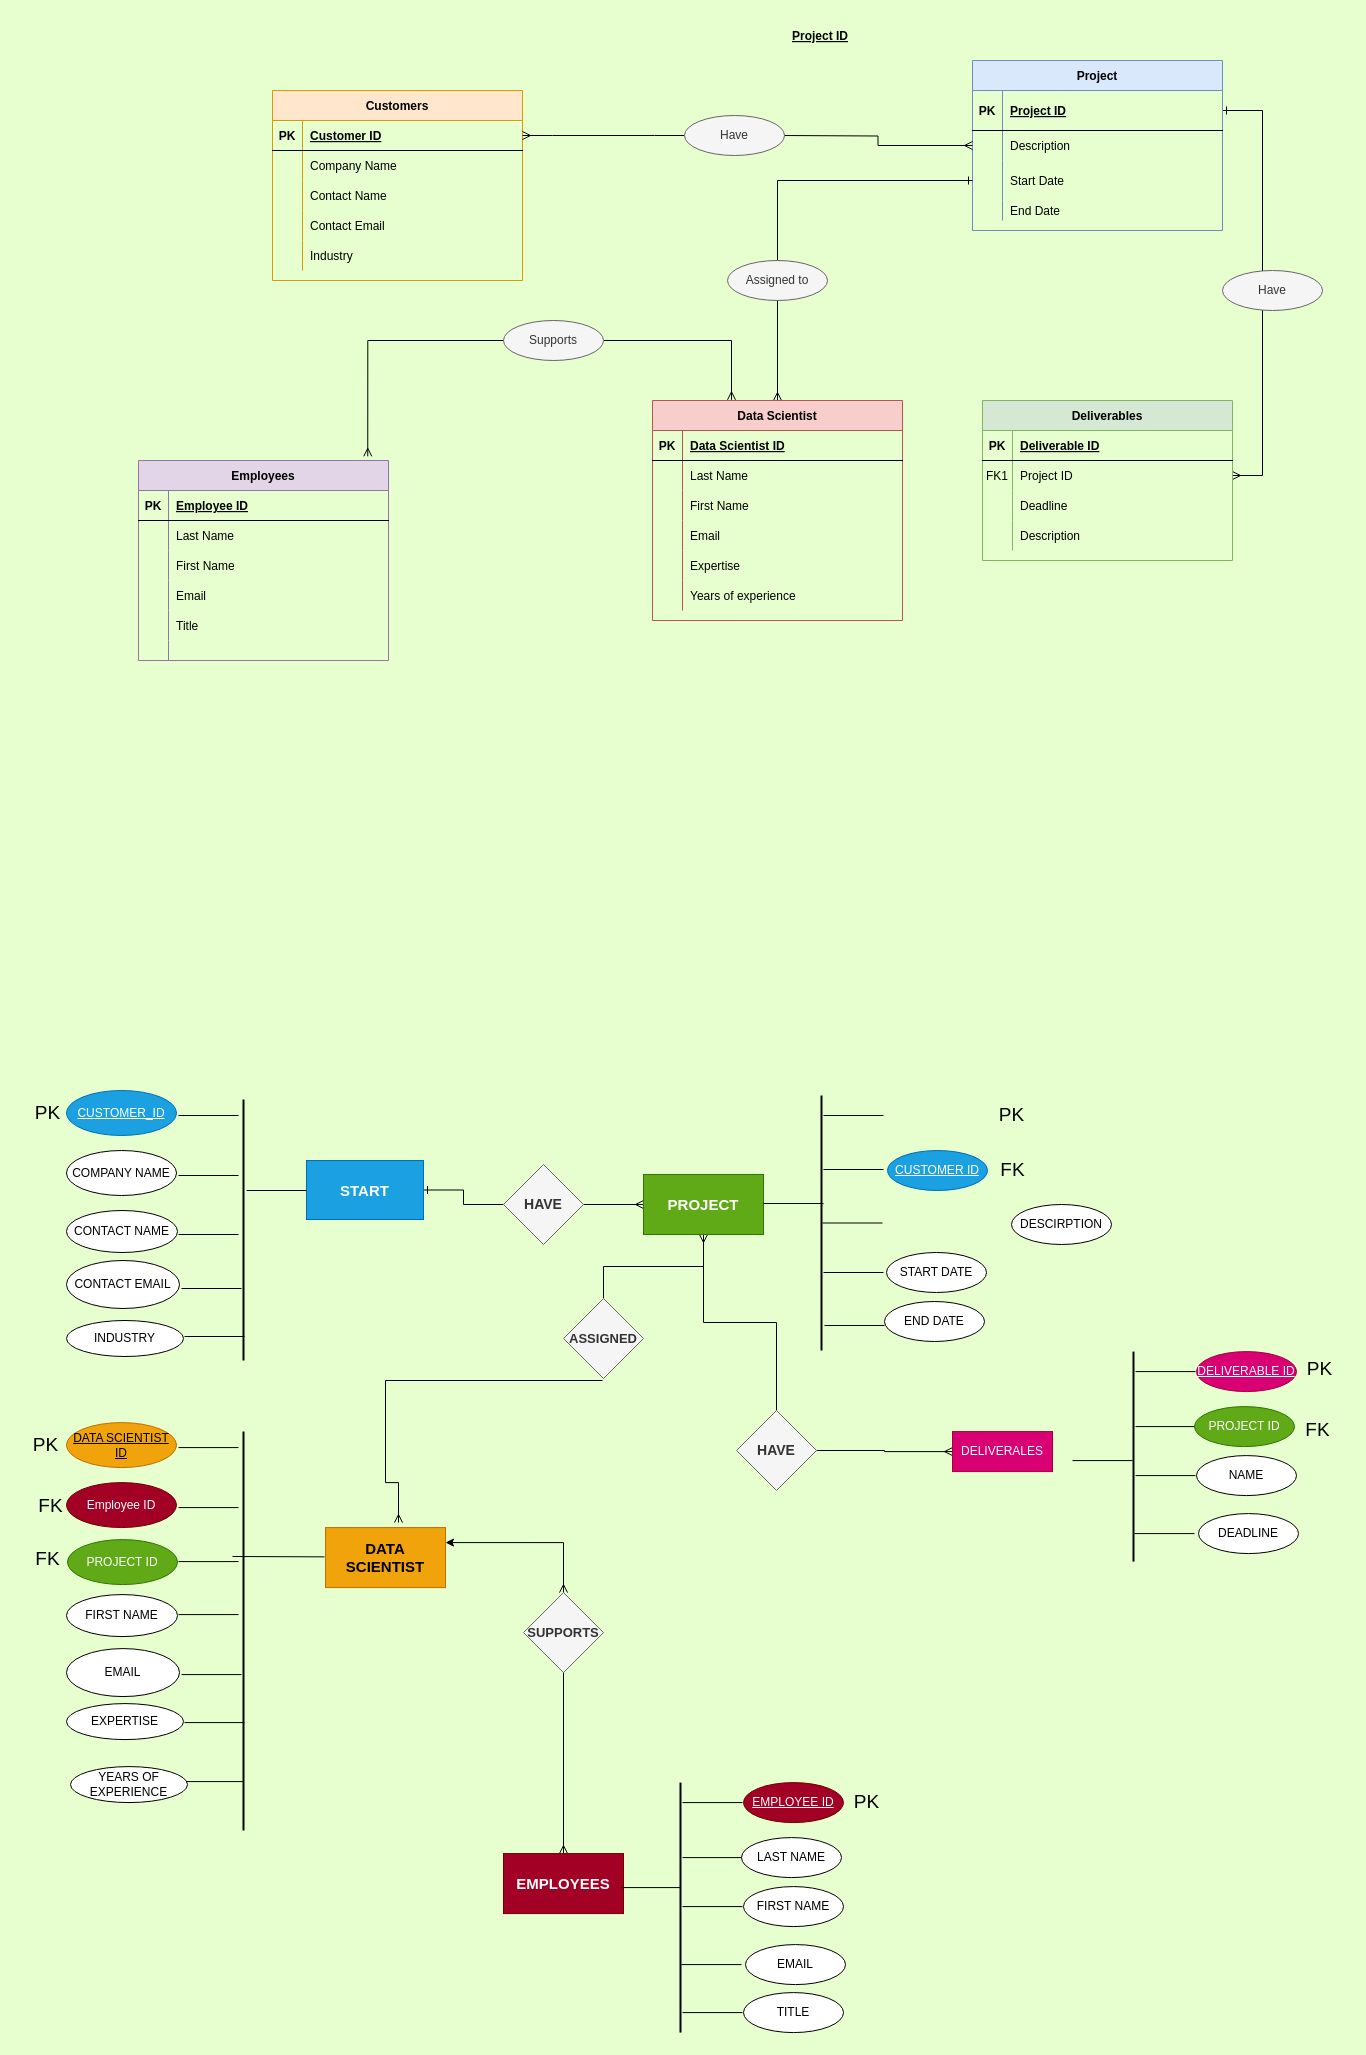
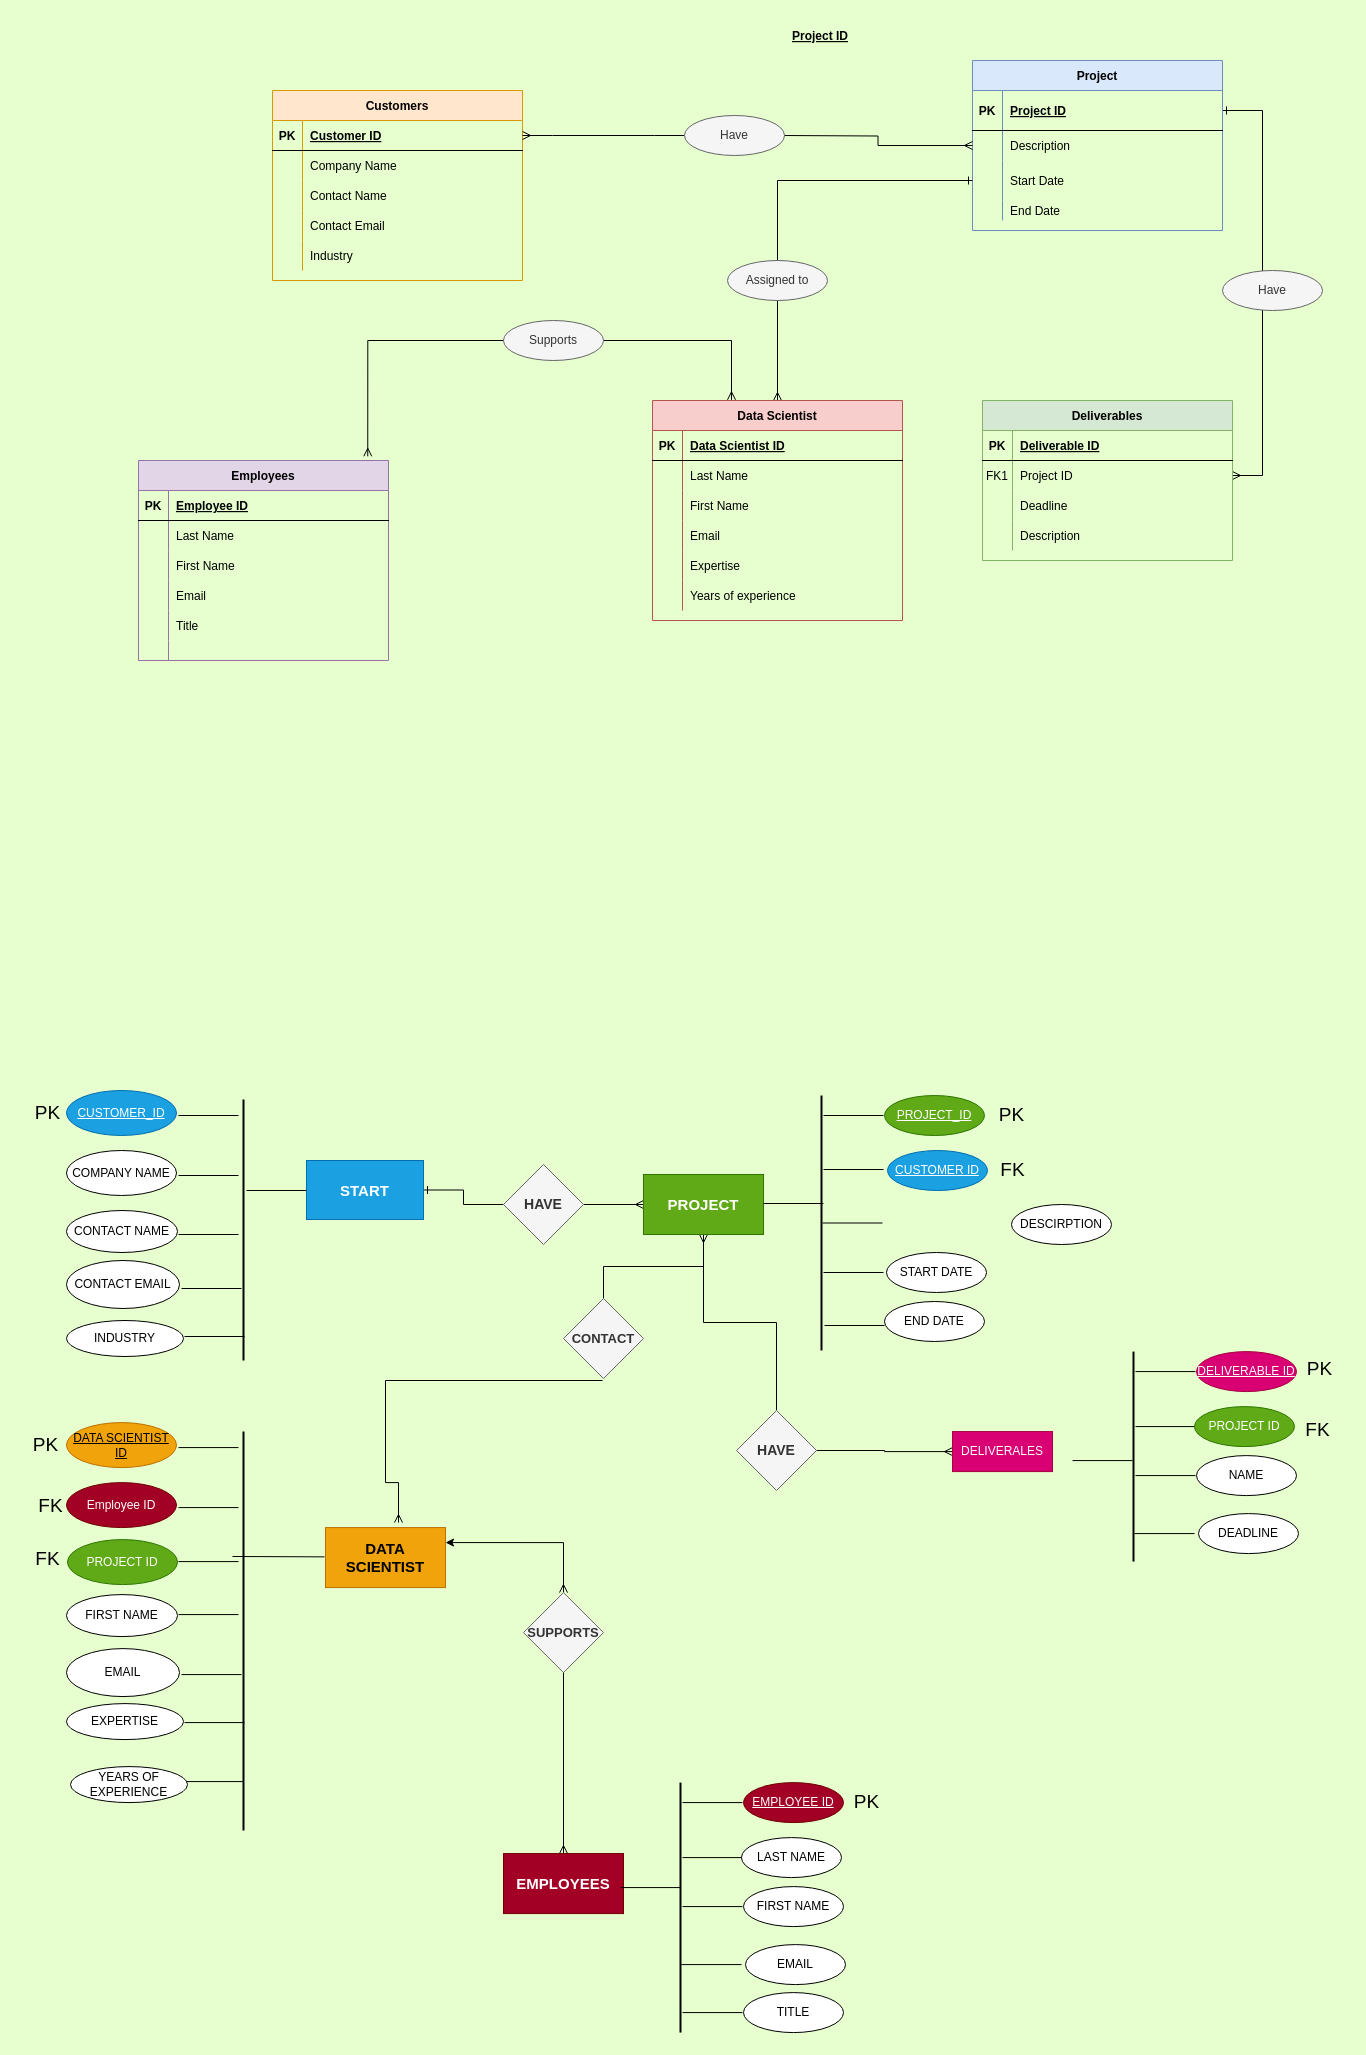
none -> (935, 1116)
(604, 1339) -> (604, 1339)
